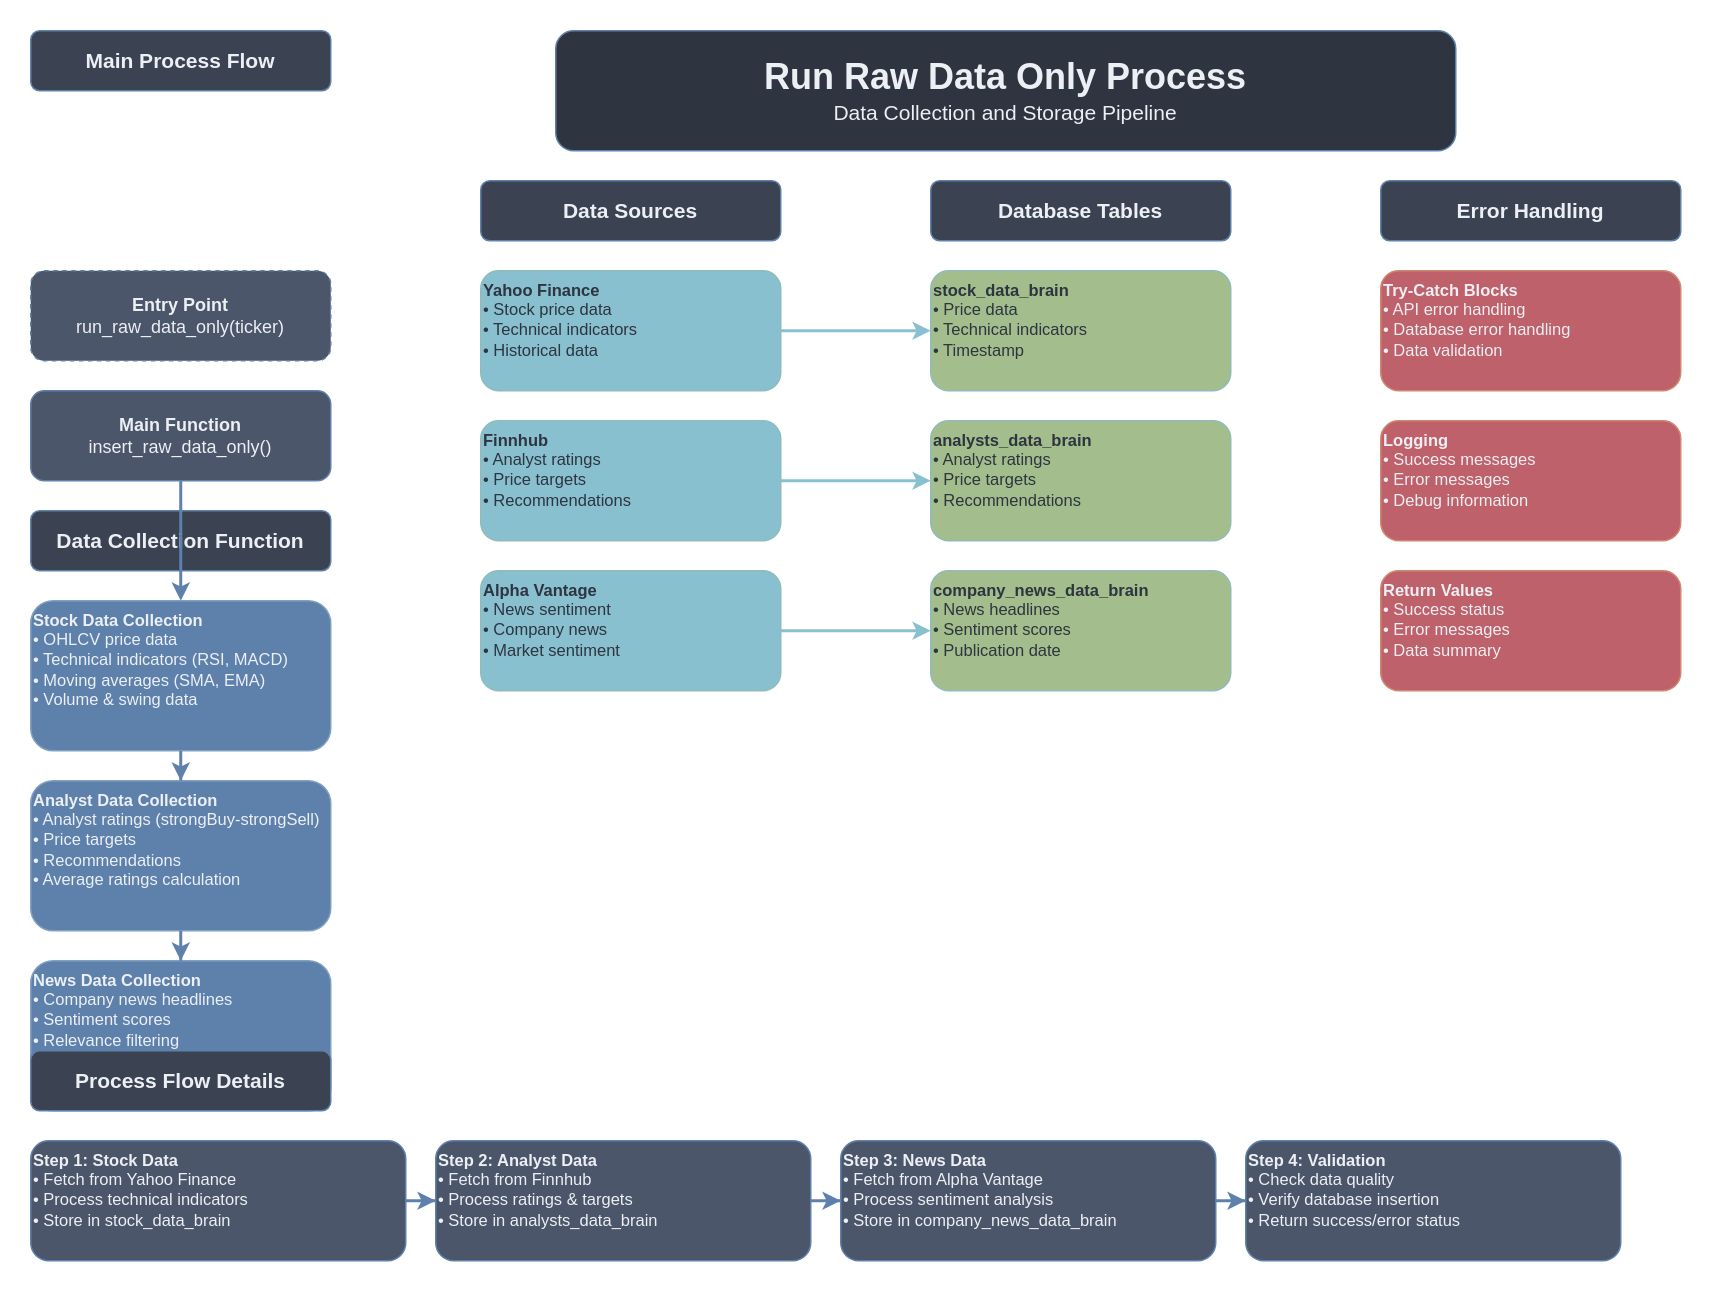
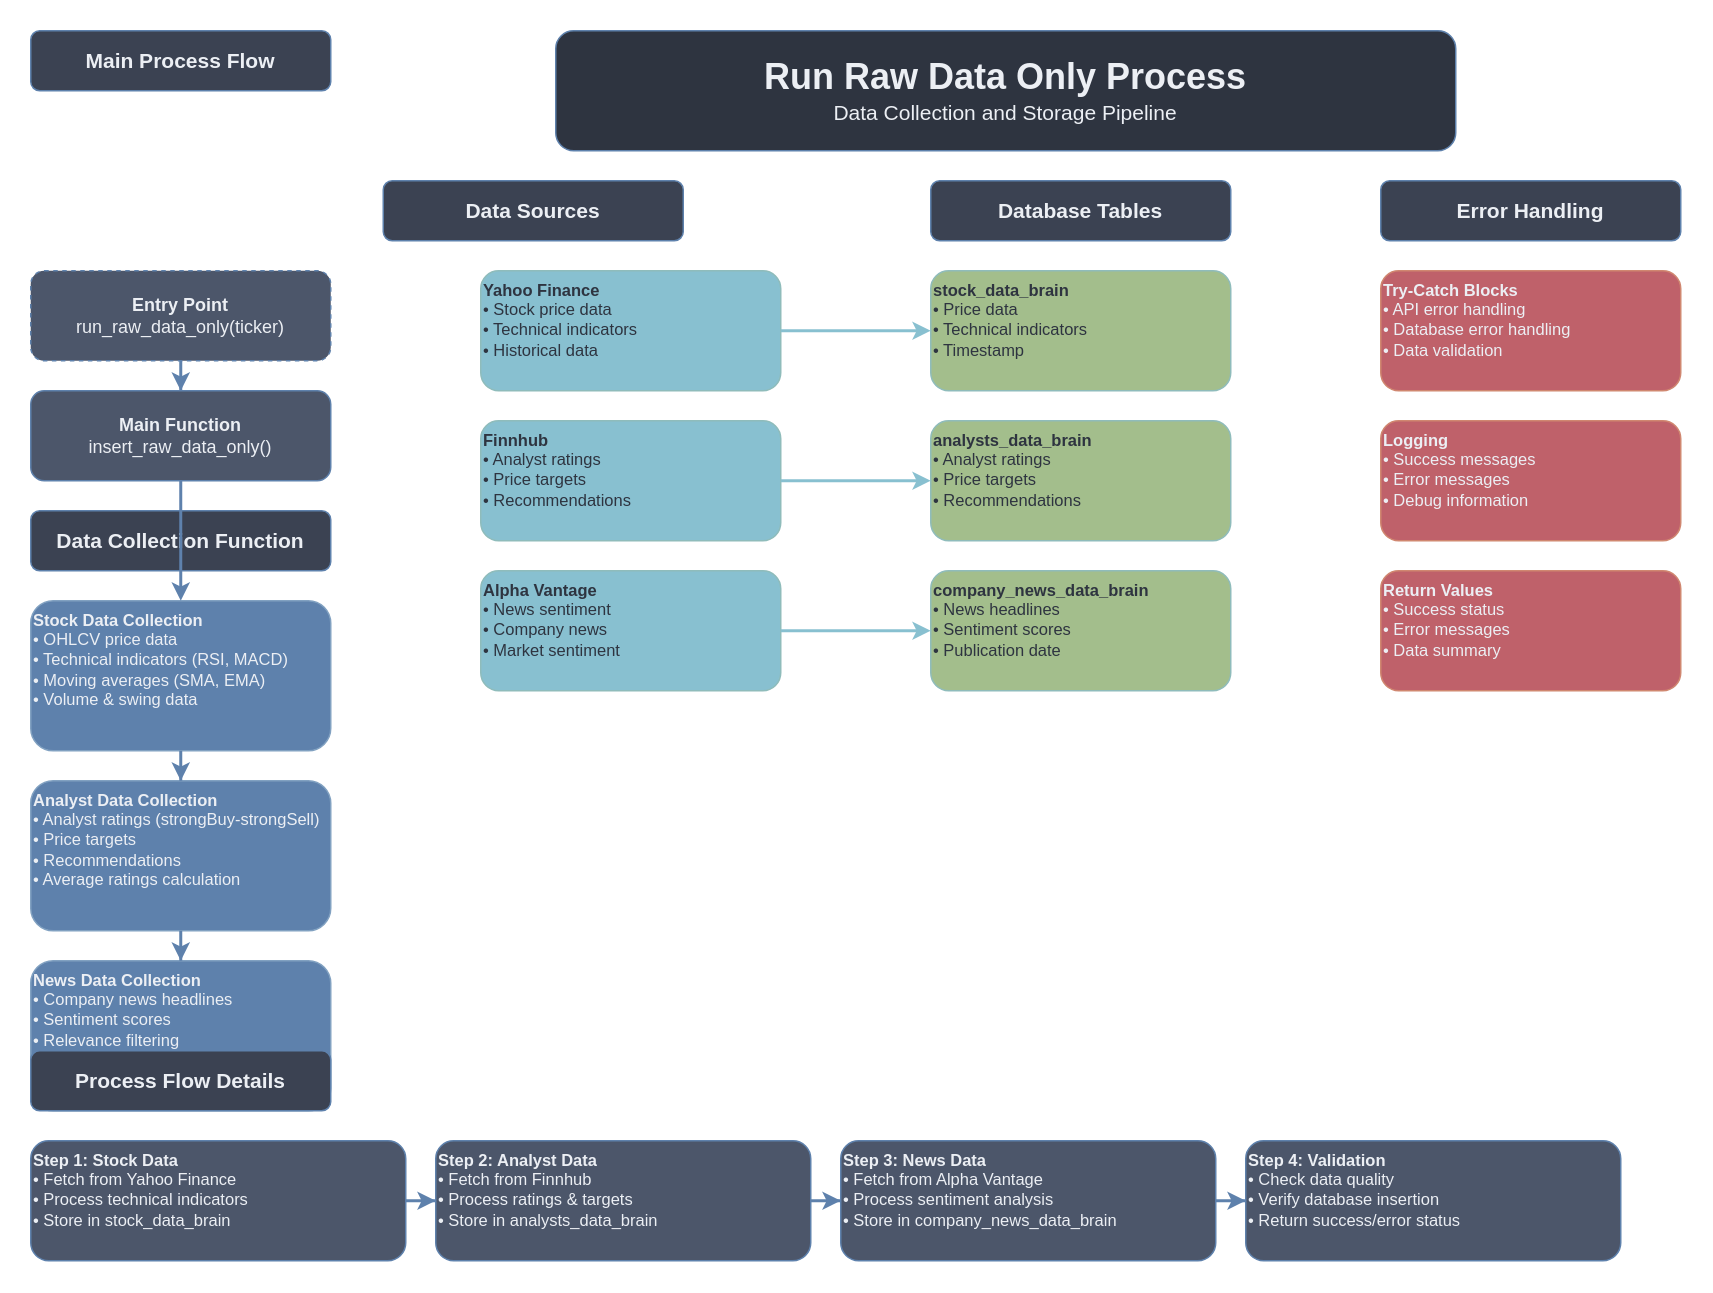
(631, 211) -> (533, 211)
none -> (181, 383)
